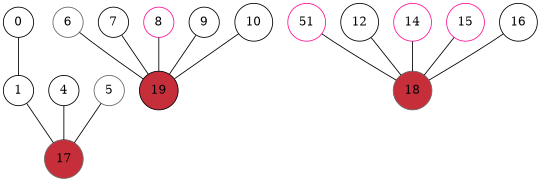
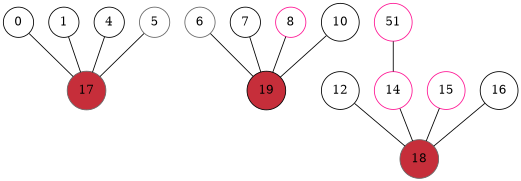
(204, 22) -> none
(18, 56) -> (51, 55)
(359, 58) -> (393, 56)
